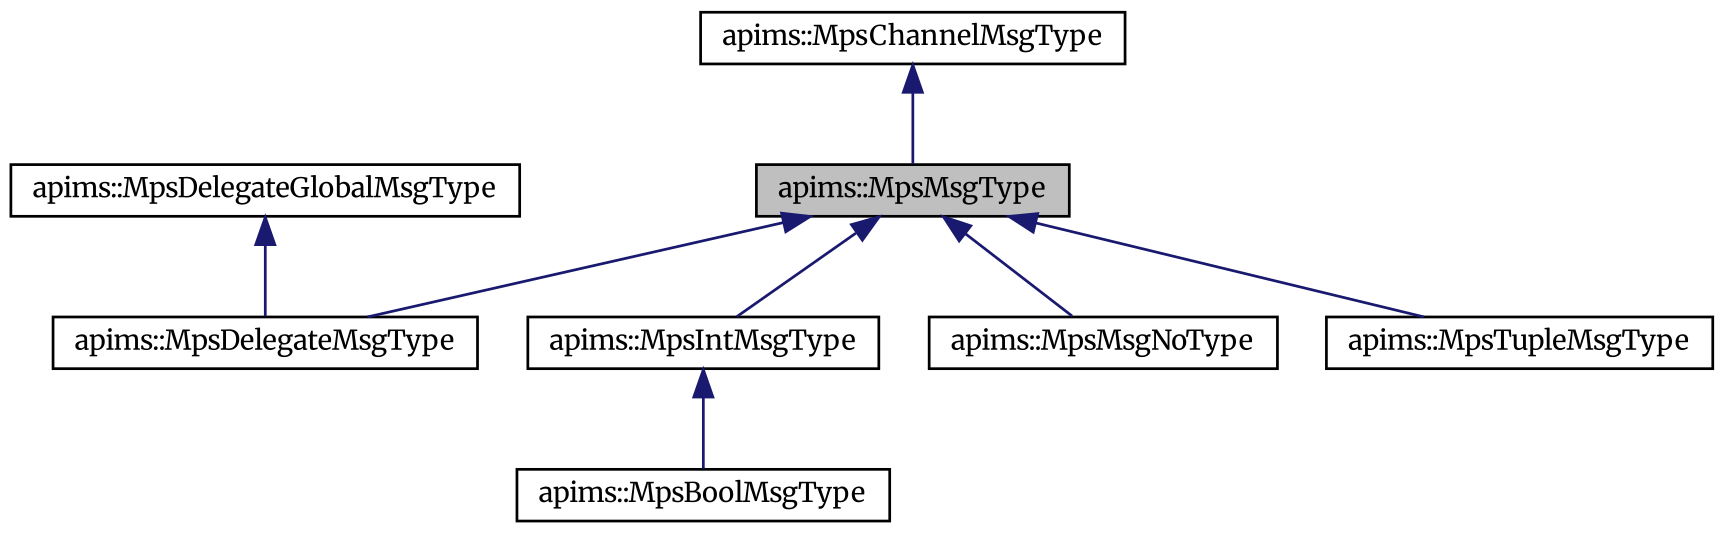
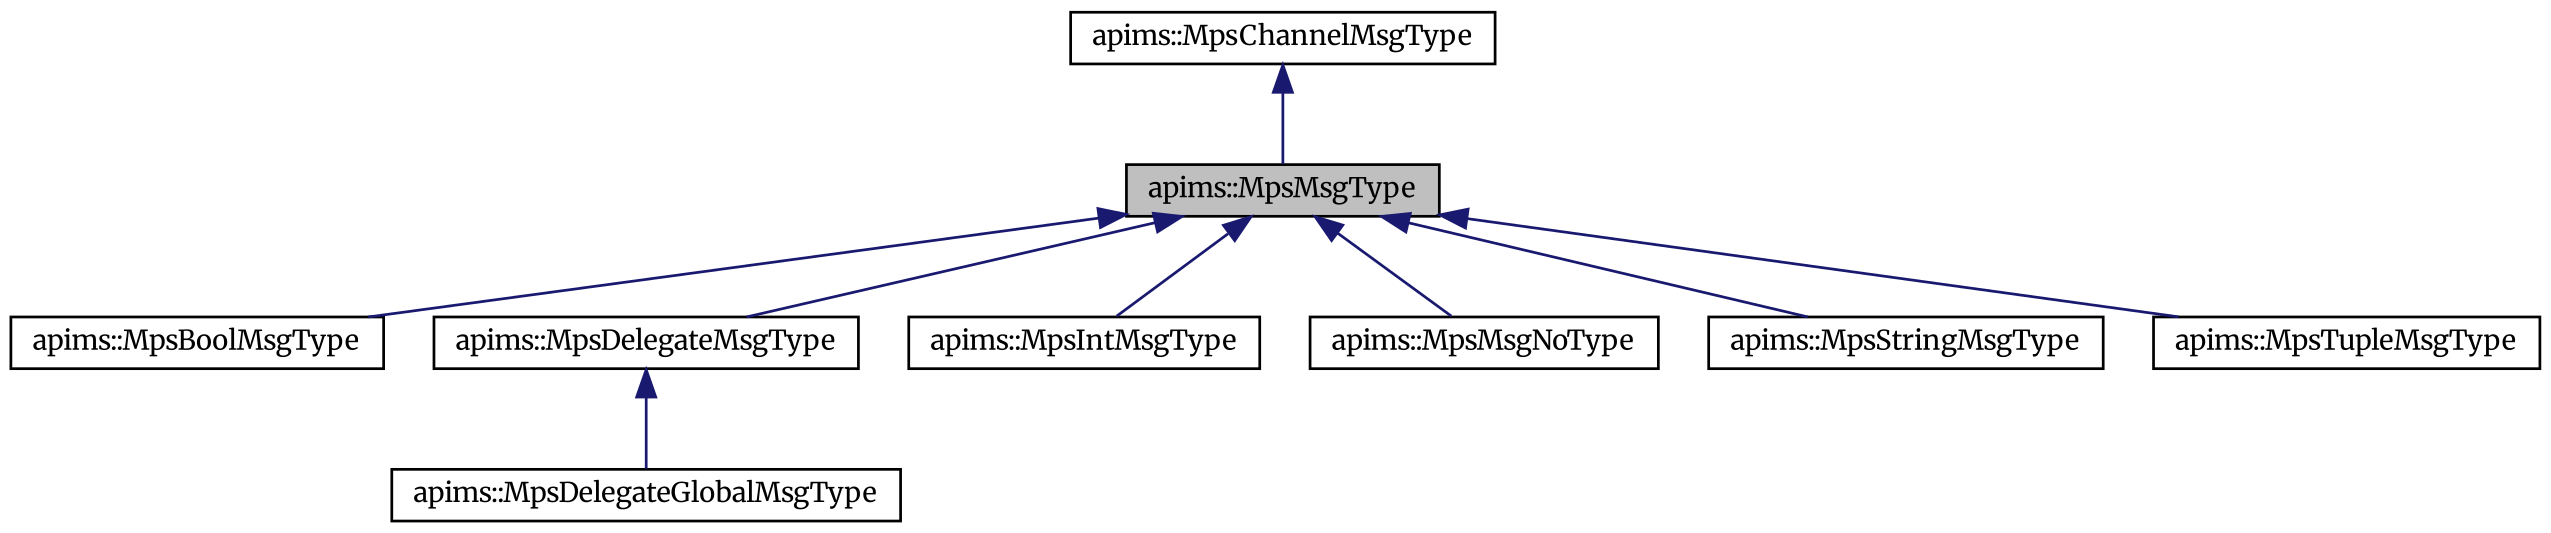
(265, 281) -> (646, 433)
none -> (1906, 343)
(703, 433) -> (733, 268)
